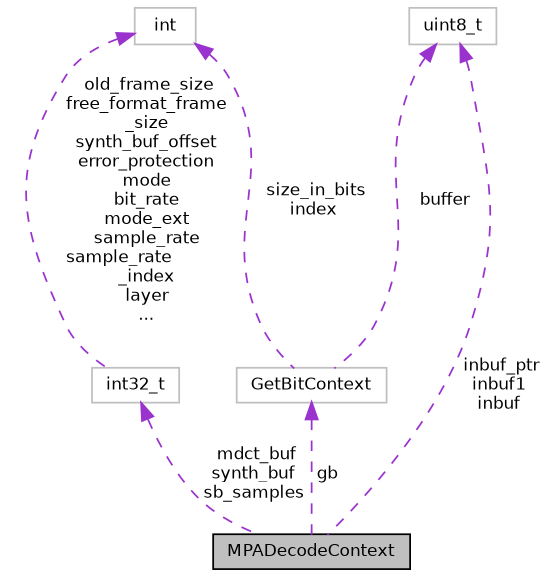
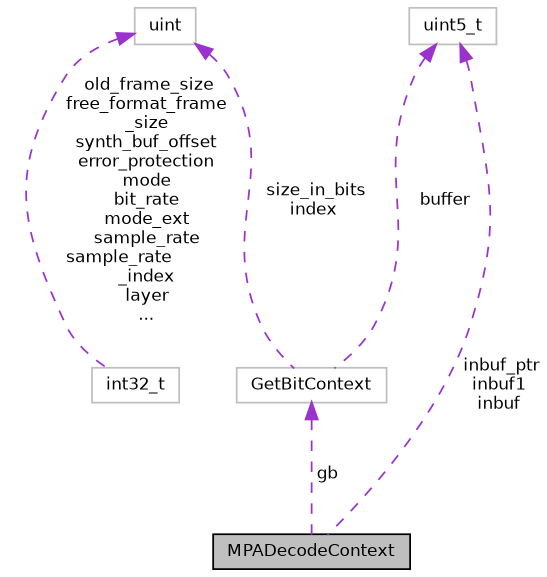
(165, 26) -> (165, 26)
(453, 26) -> (453, 26)
(191, 490) -> none
